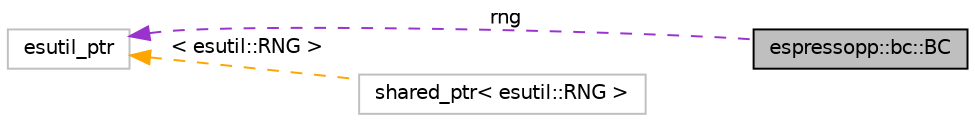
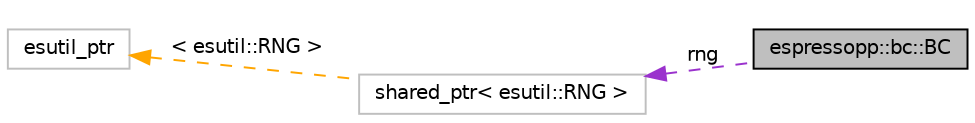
(451, 29) -> (709, 68)
